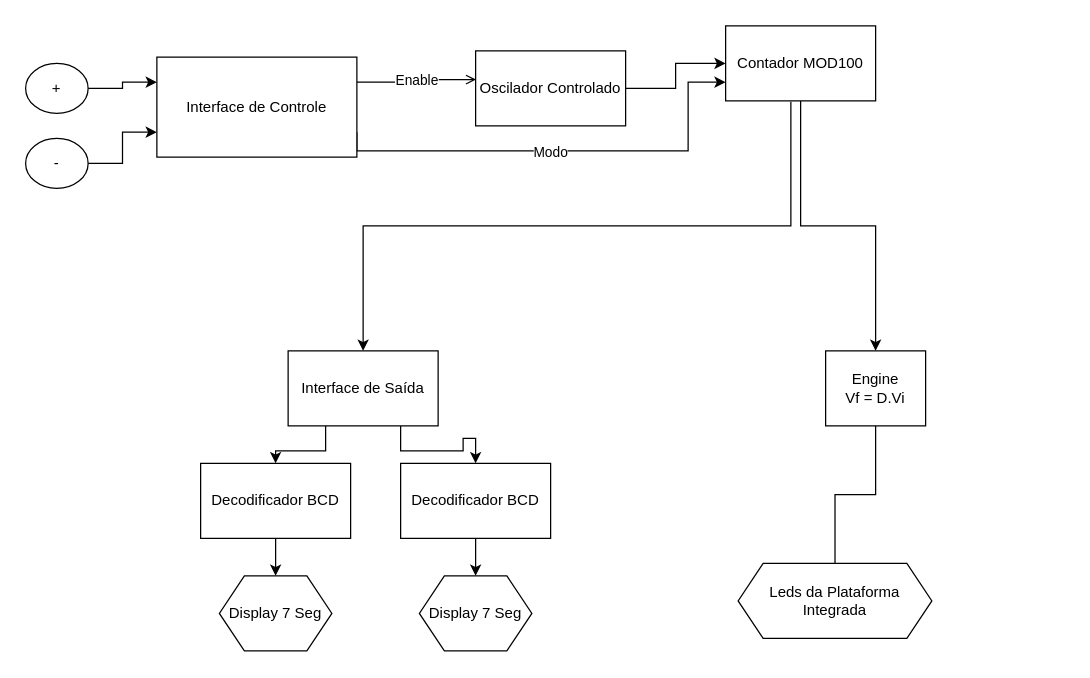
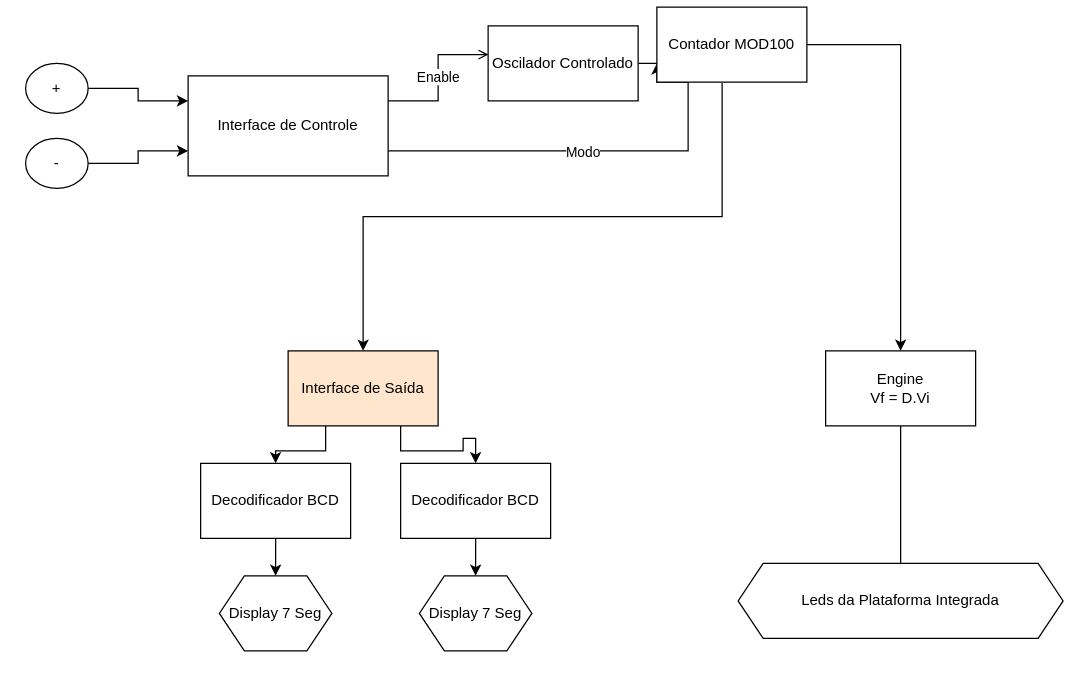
(801, 63) -> (732, 44)
(551, 88) -> (563, 63)
(257, 107) -> (288, 126)
(363, 388) -> (363, 388)
(876, 388) -> (901, 388)
(835, 601) -> (901, 601)
